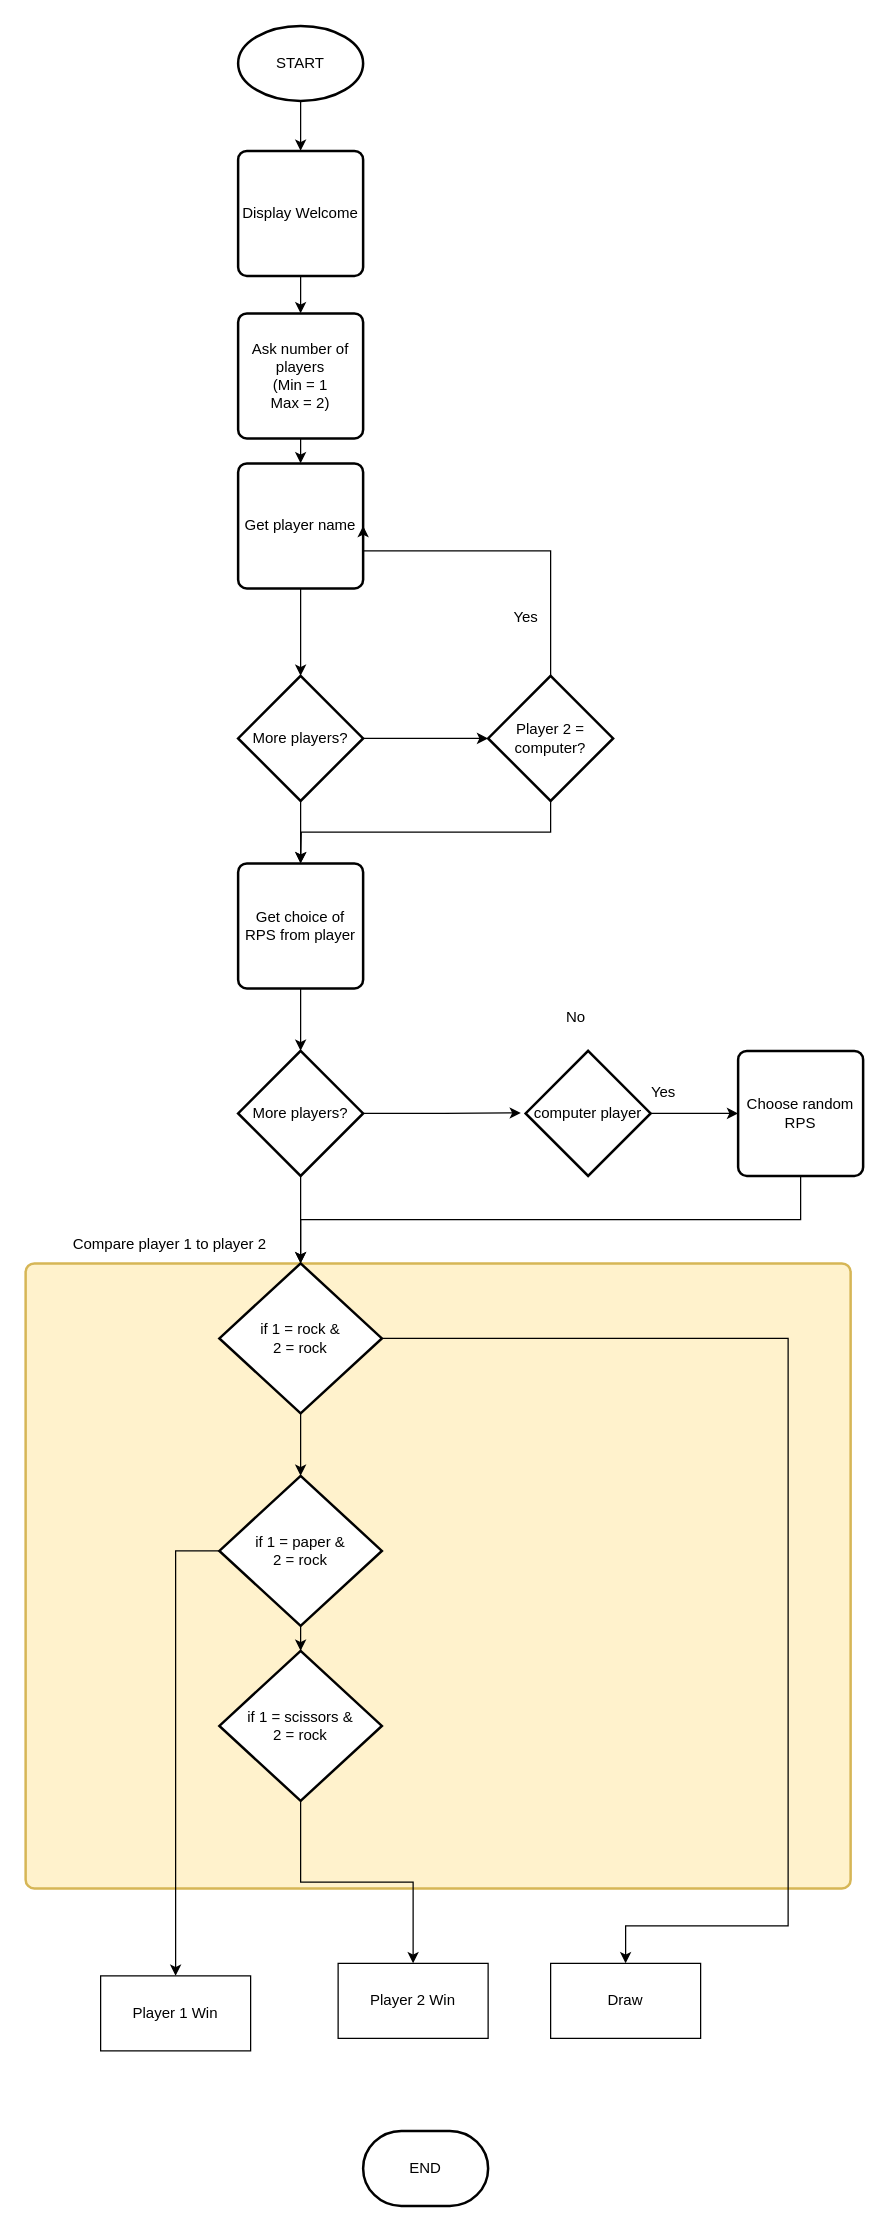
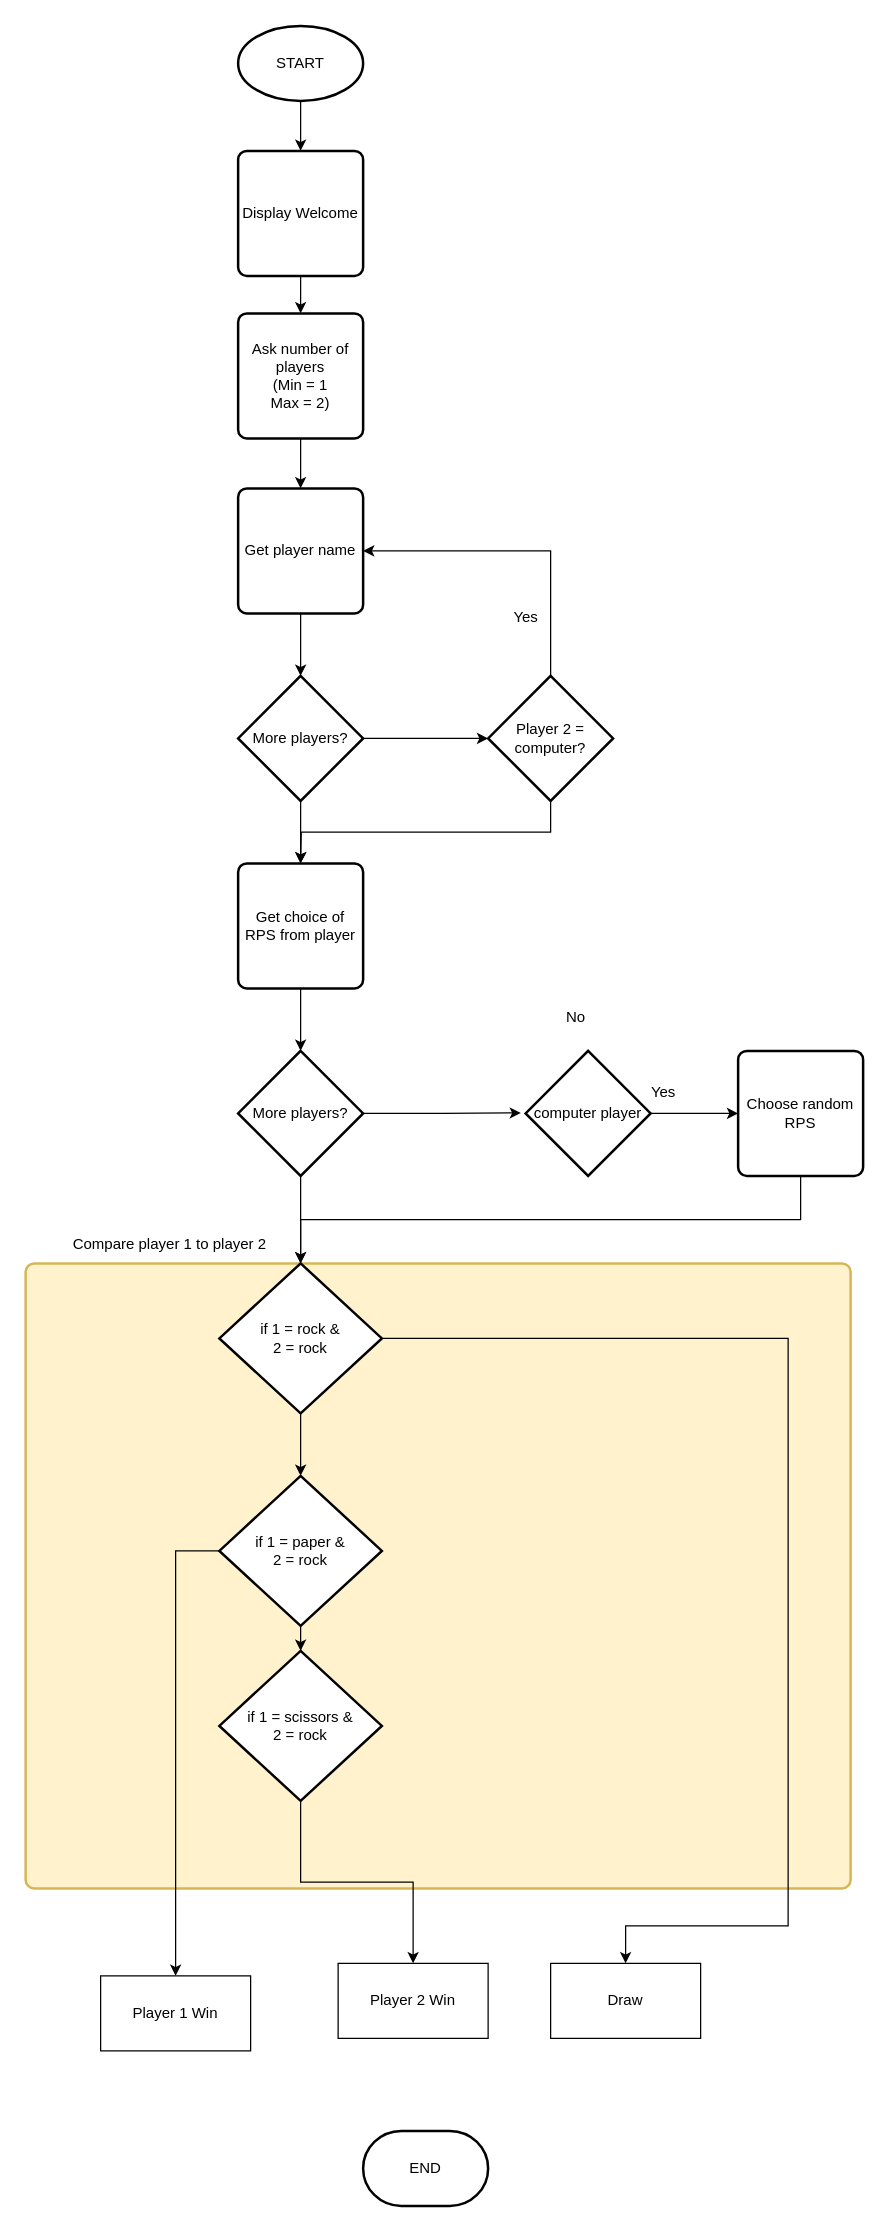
(301, 526) -> (301, 551)
